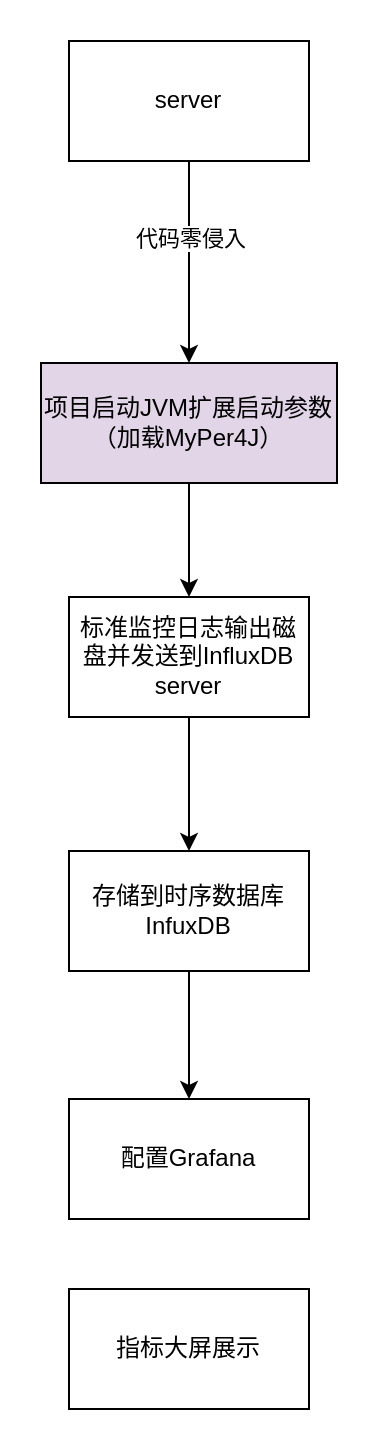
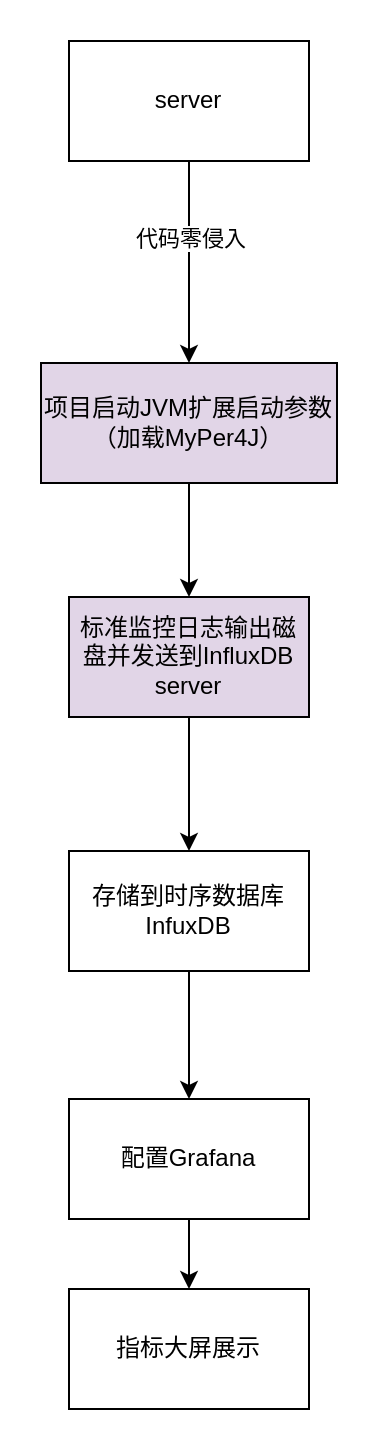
(189, 657) -> (189, 657)
none -> (189, 1257)
